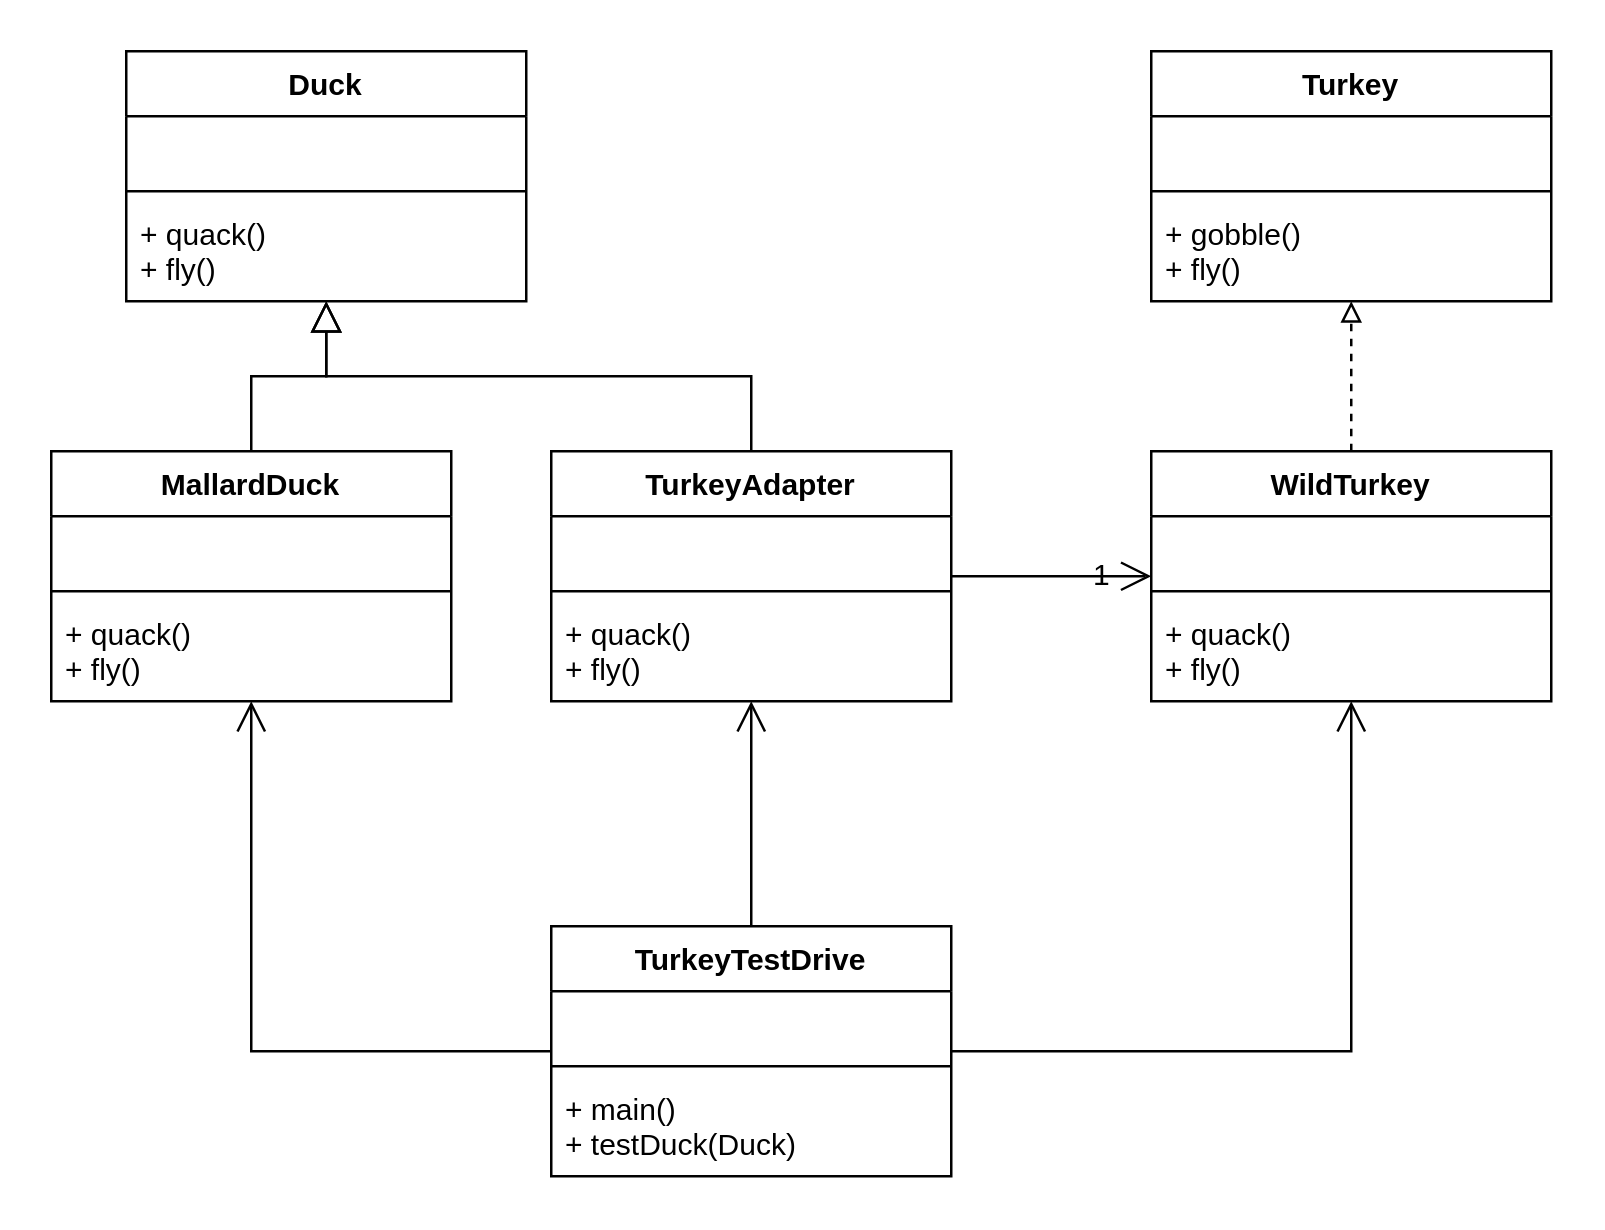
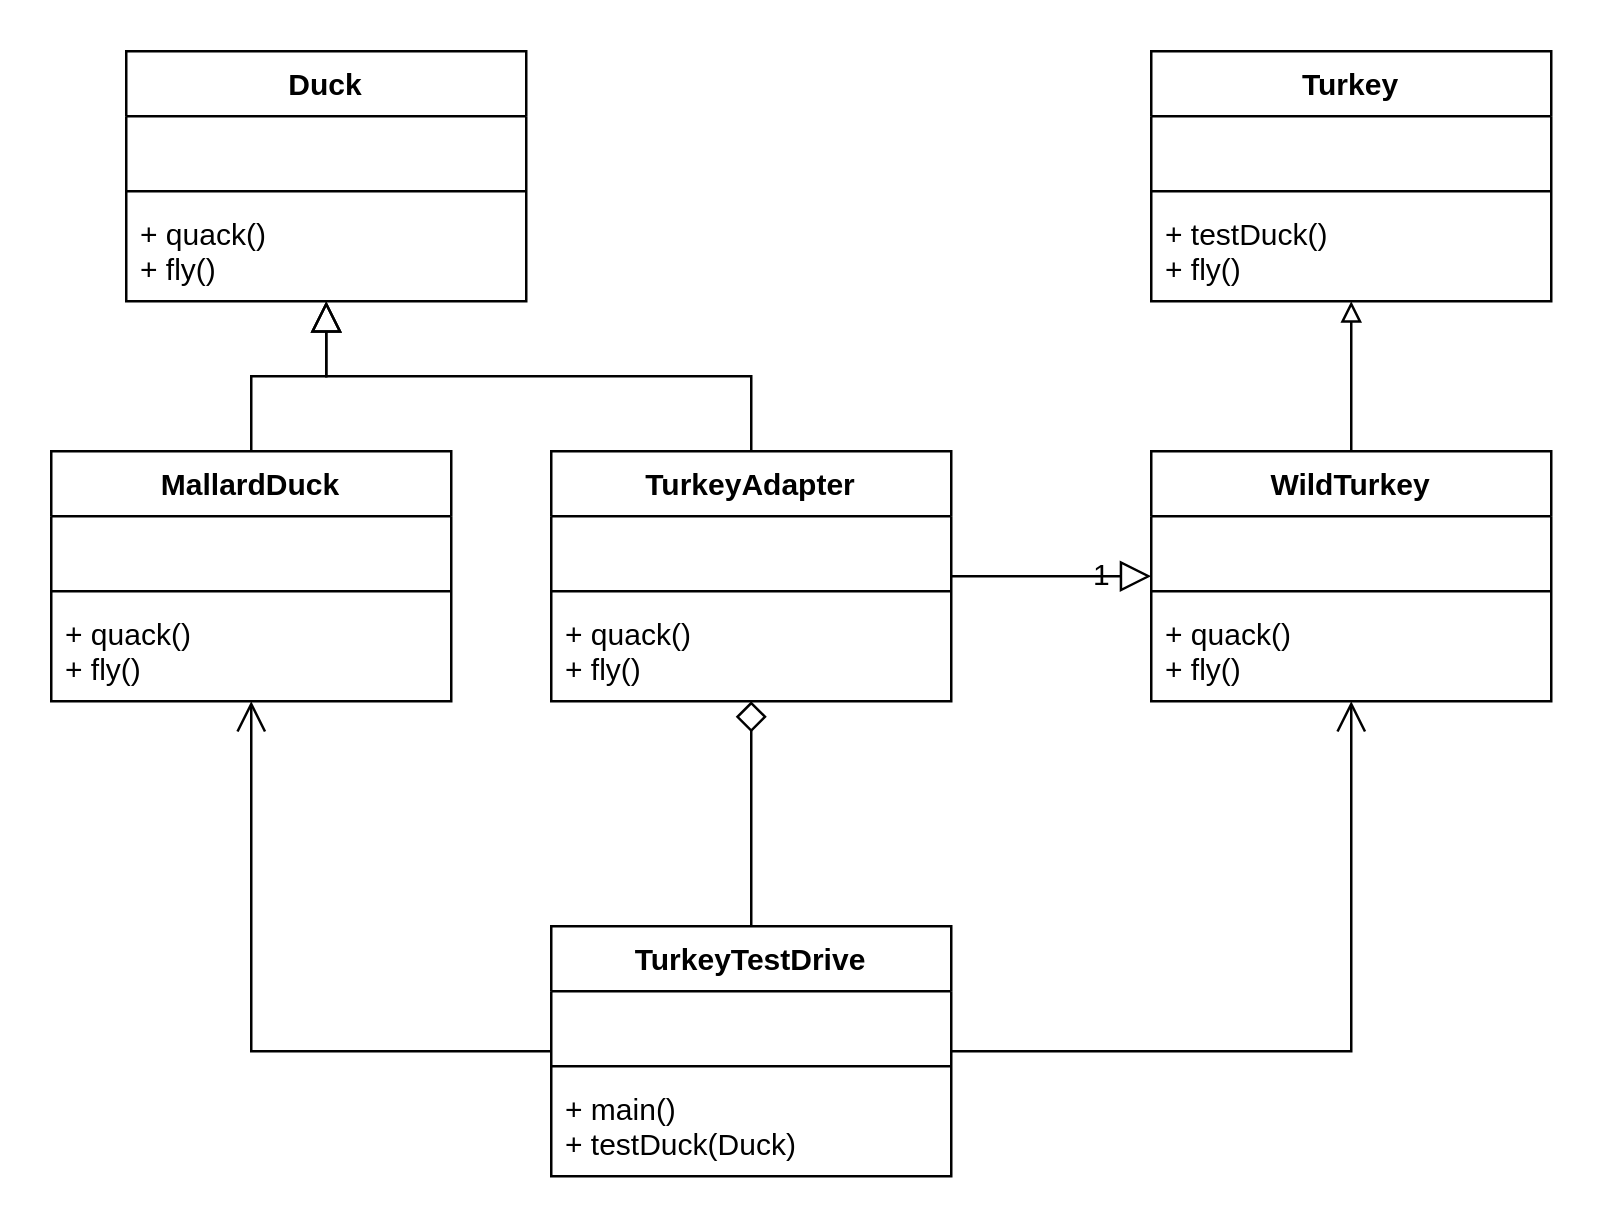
(1241, 235) -> (1262, 235)
(1351, 384) -> (1351, 384)
(1132, 576) -> (1119, 576)
(751, 720) -> (751, 732)
